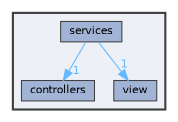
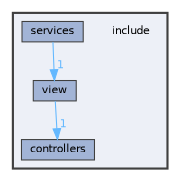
none -> (131, 32)
(77, 57) -> (56, 115)
